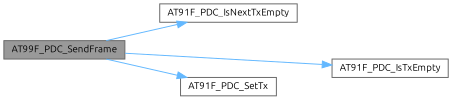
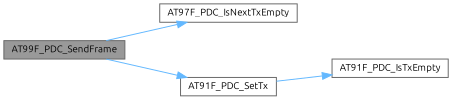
(228, 13) -> (228, 13)
(224, 59) -> (299, 79)
